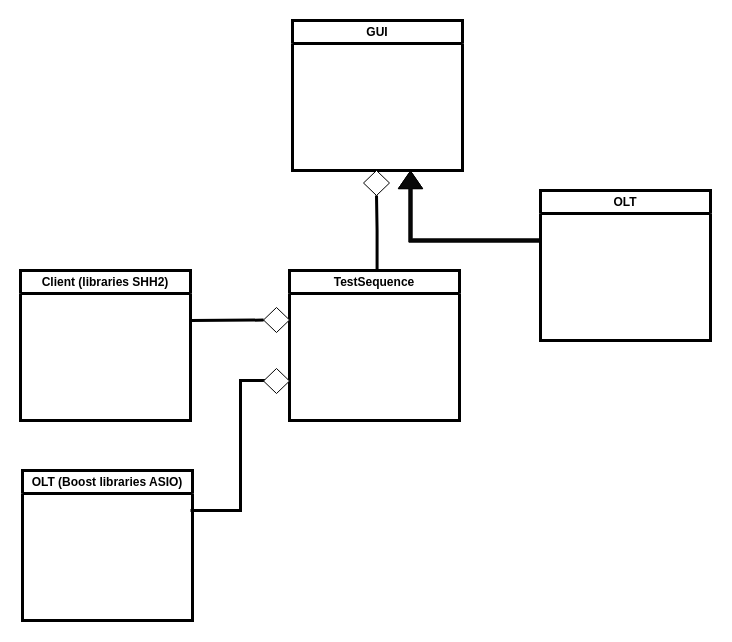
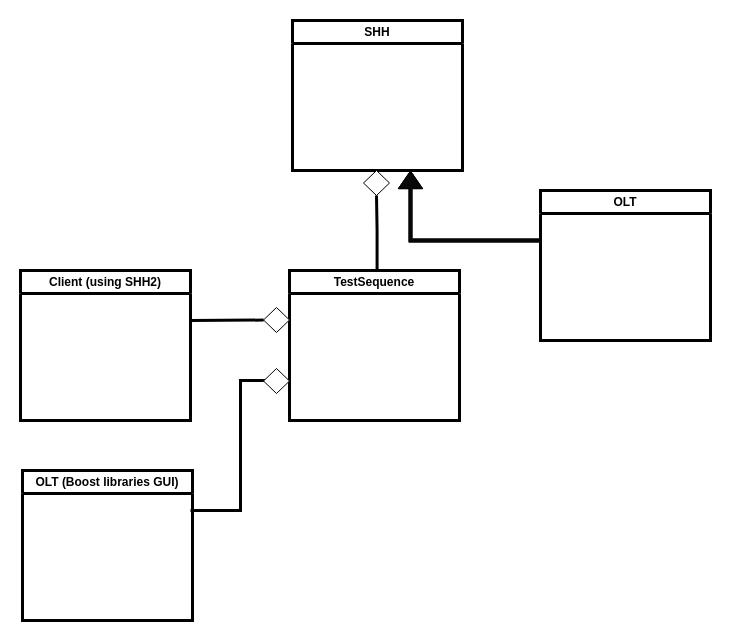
(378, 33) -> (378, 33)
(106, 283) -> (106, 283)
(108, 483) -> (108, 483)
